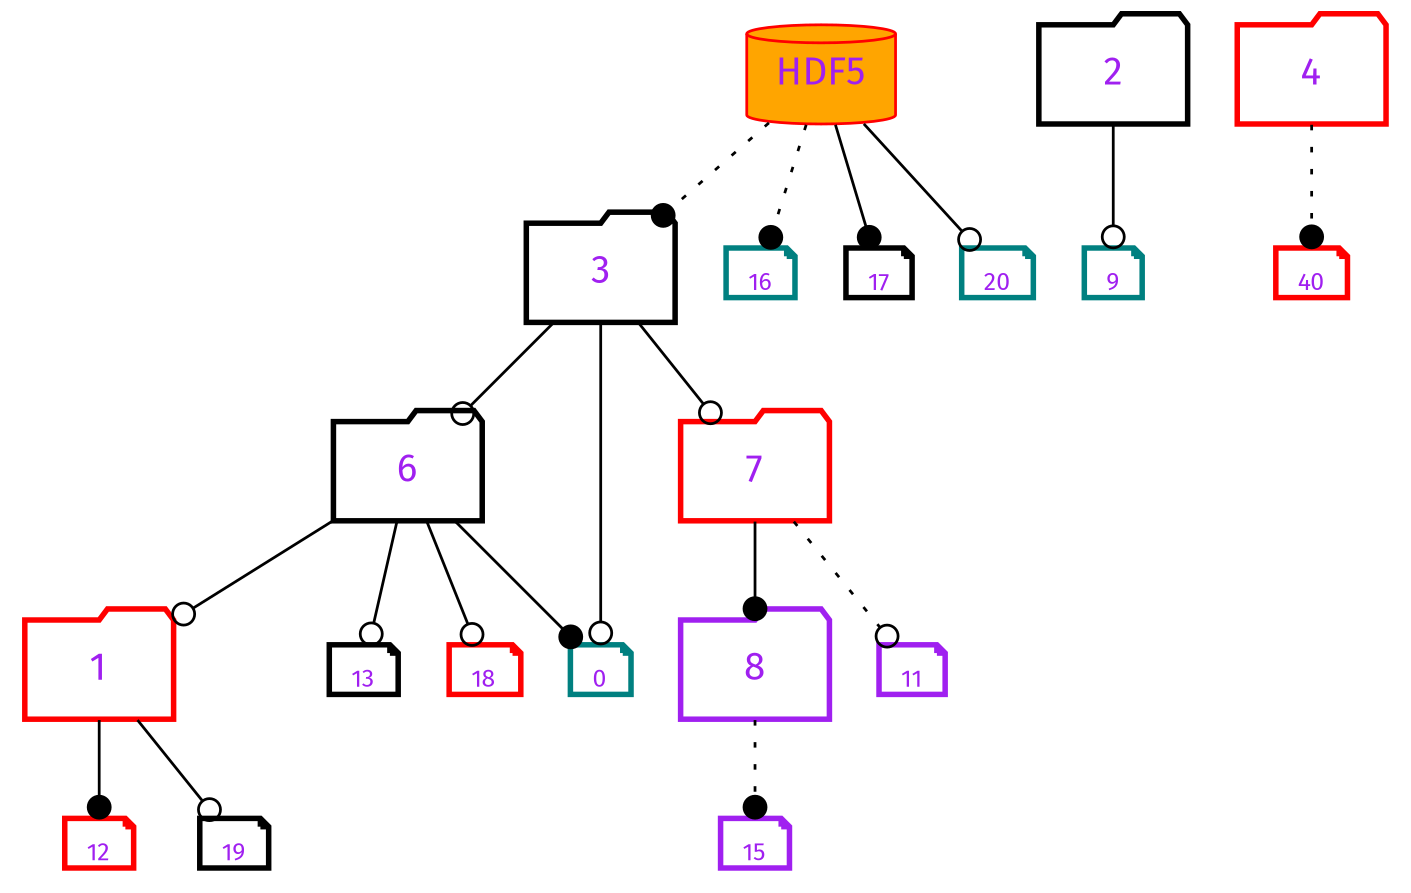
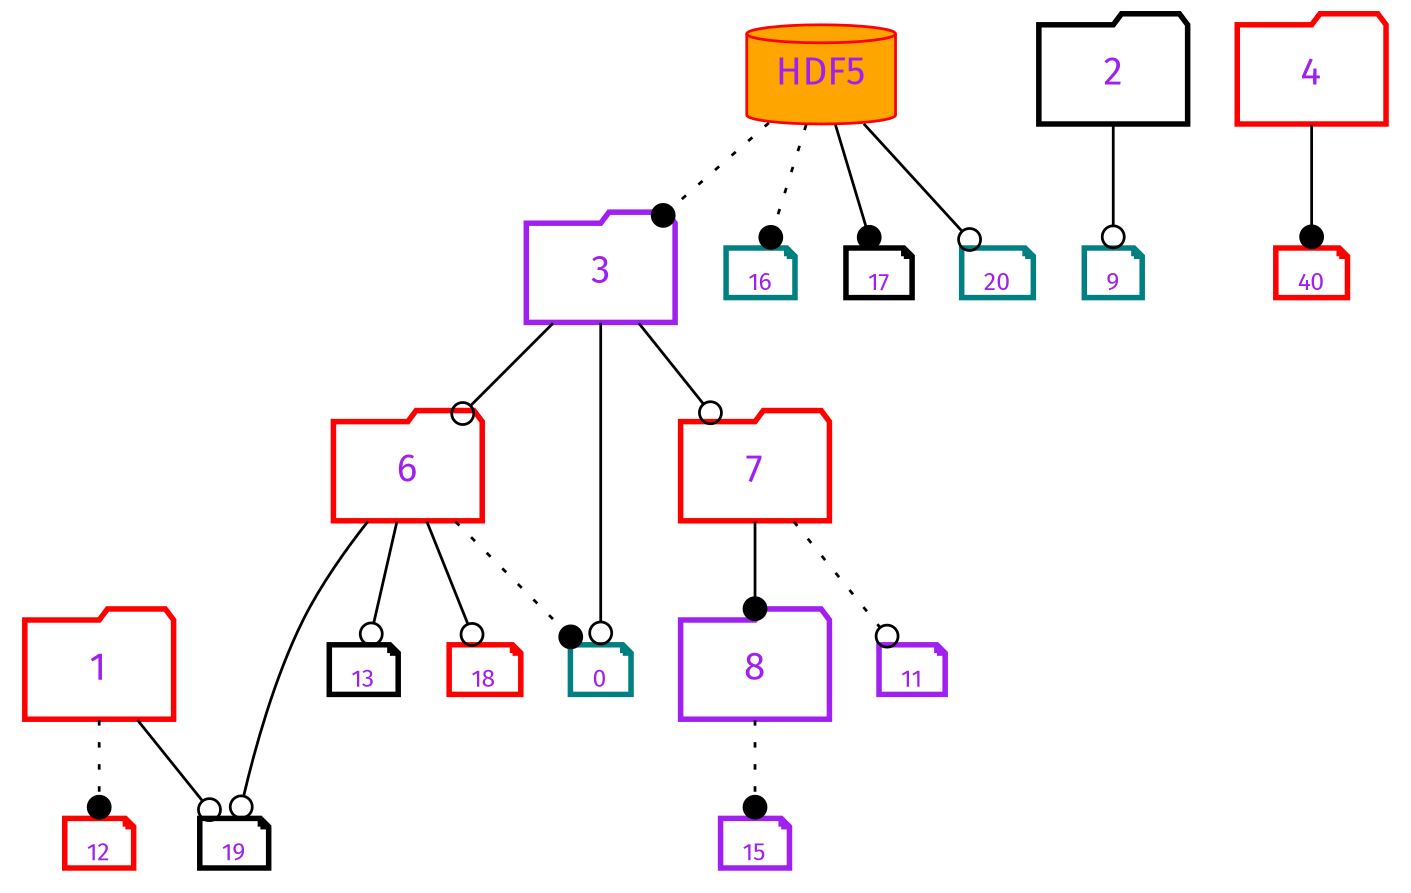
(1312, 175) -> (1312, 175)
(601, 273) -> (601, 273)
(408, 471) -> (408, 471)
(263, 564) -> (289, 651)
(509, 575) -> (509, 575)
(99, 758) -> (99, 758)
